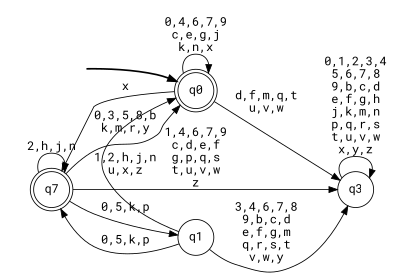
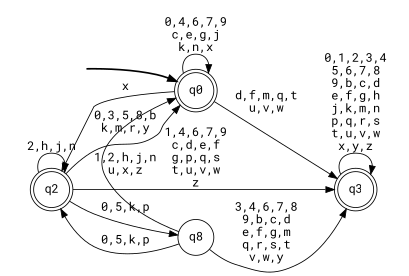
(52, 190) -> (52, 190)
(356, 190) -> (356, 190)
(196, 237) -> (196, 237)
